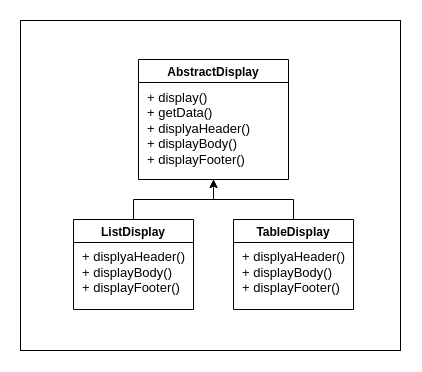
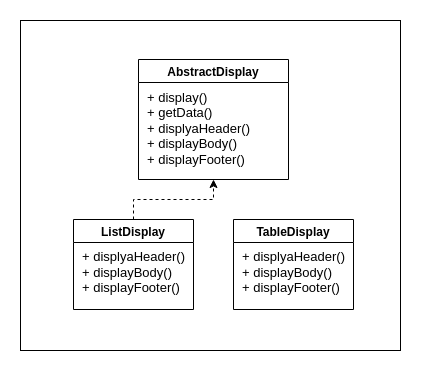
(164, 200) -> (164, 200)
(264, 200) -> none
